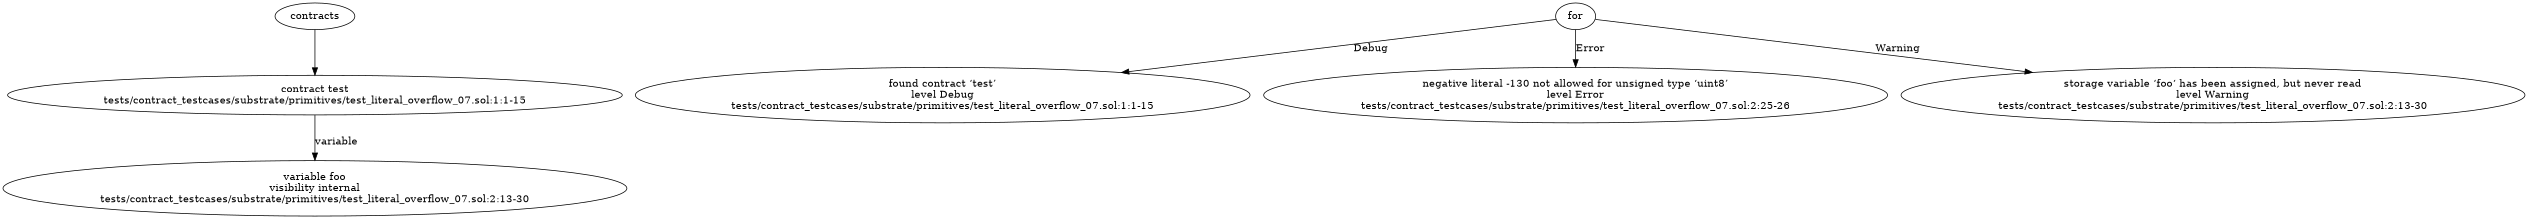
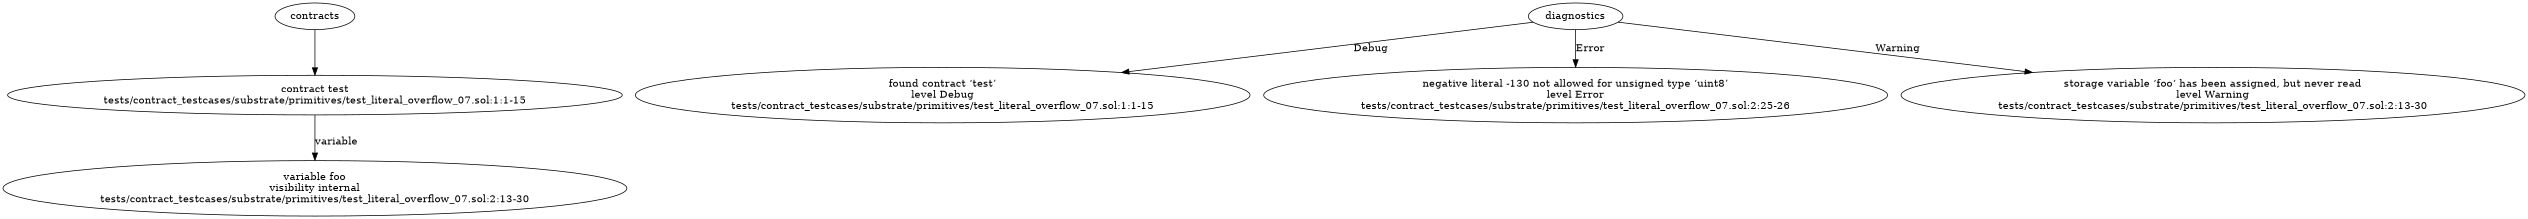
(1576, 16) -> (1576, 16)
